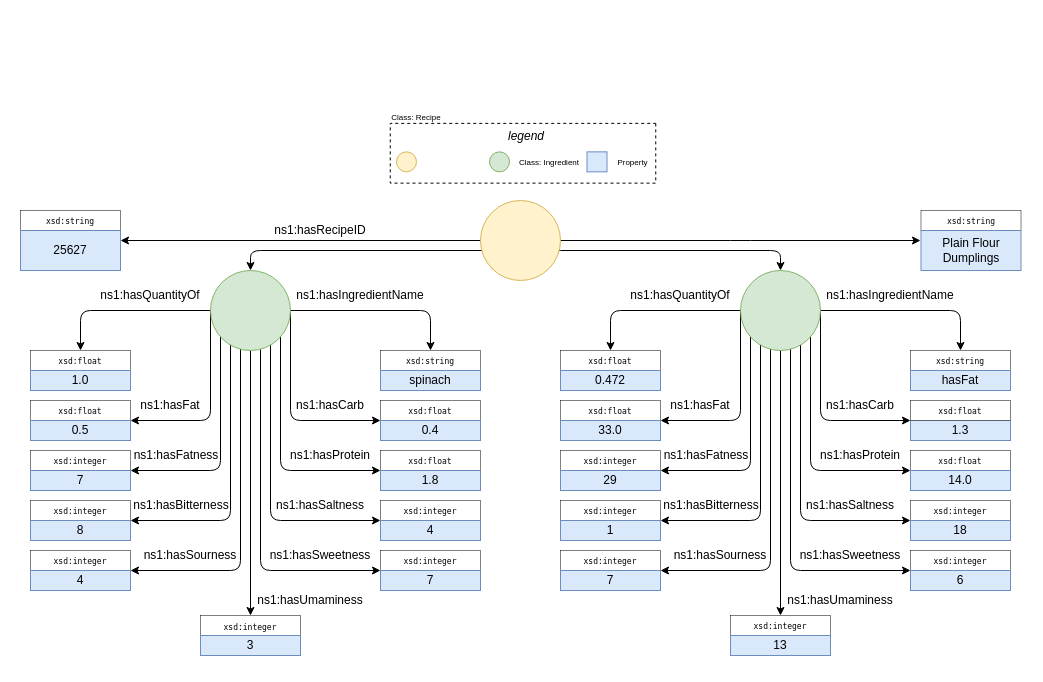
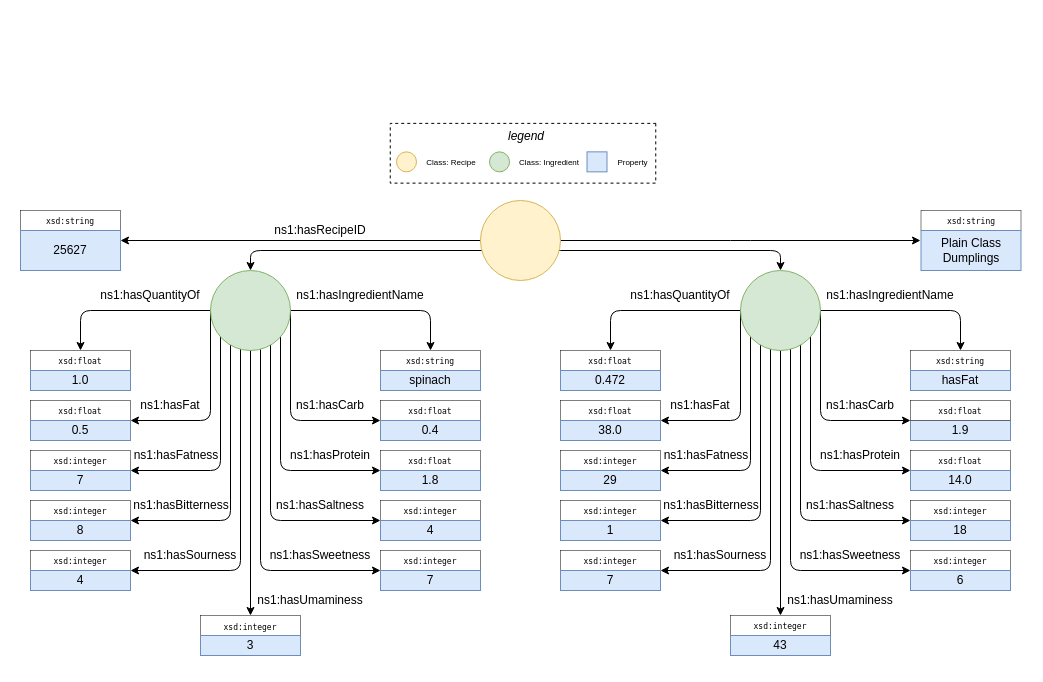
(417, 117) -> (452, 162)
(972, 251) -> (972, 251)
(611, 431) -> (611, 431)
(961, 431) -> (961, 431)
(781, 646) -> (781, 646)
